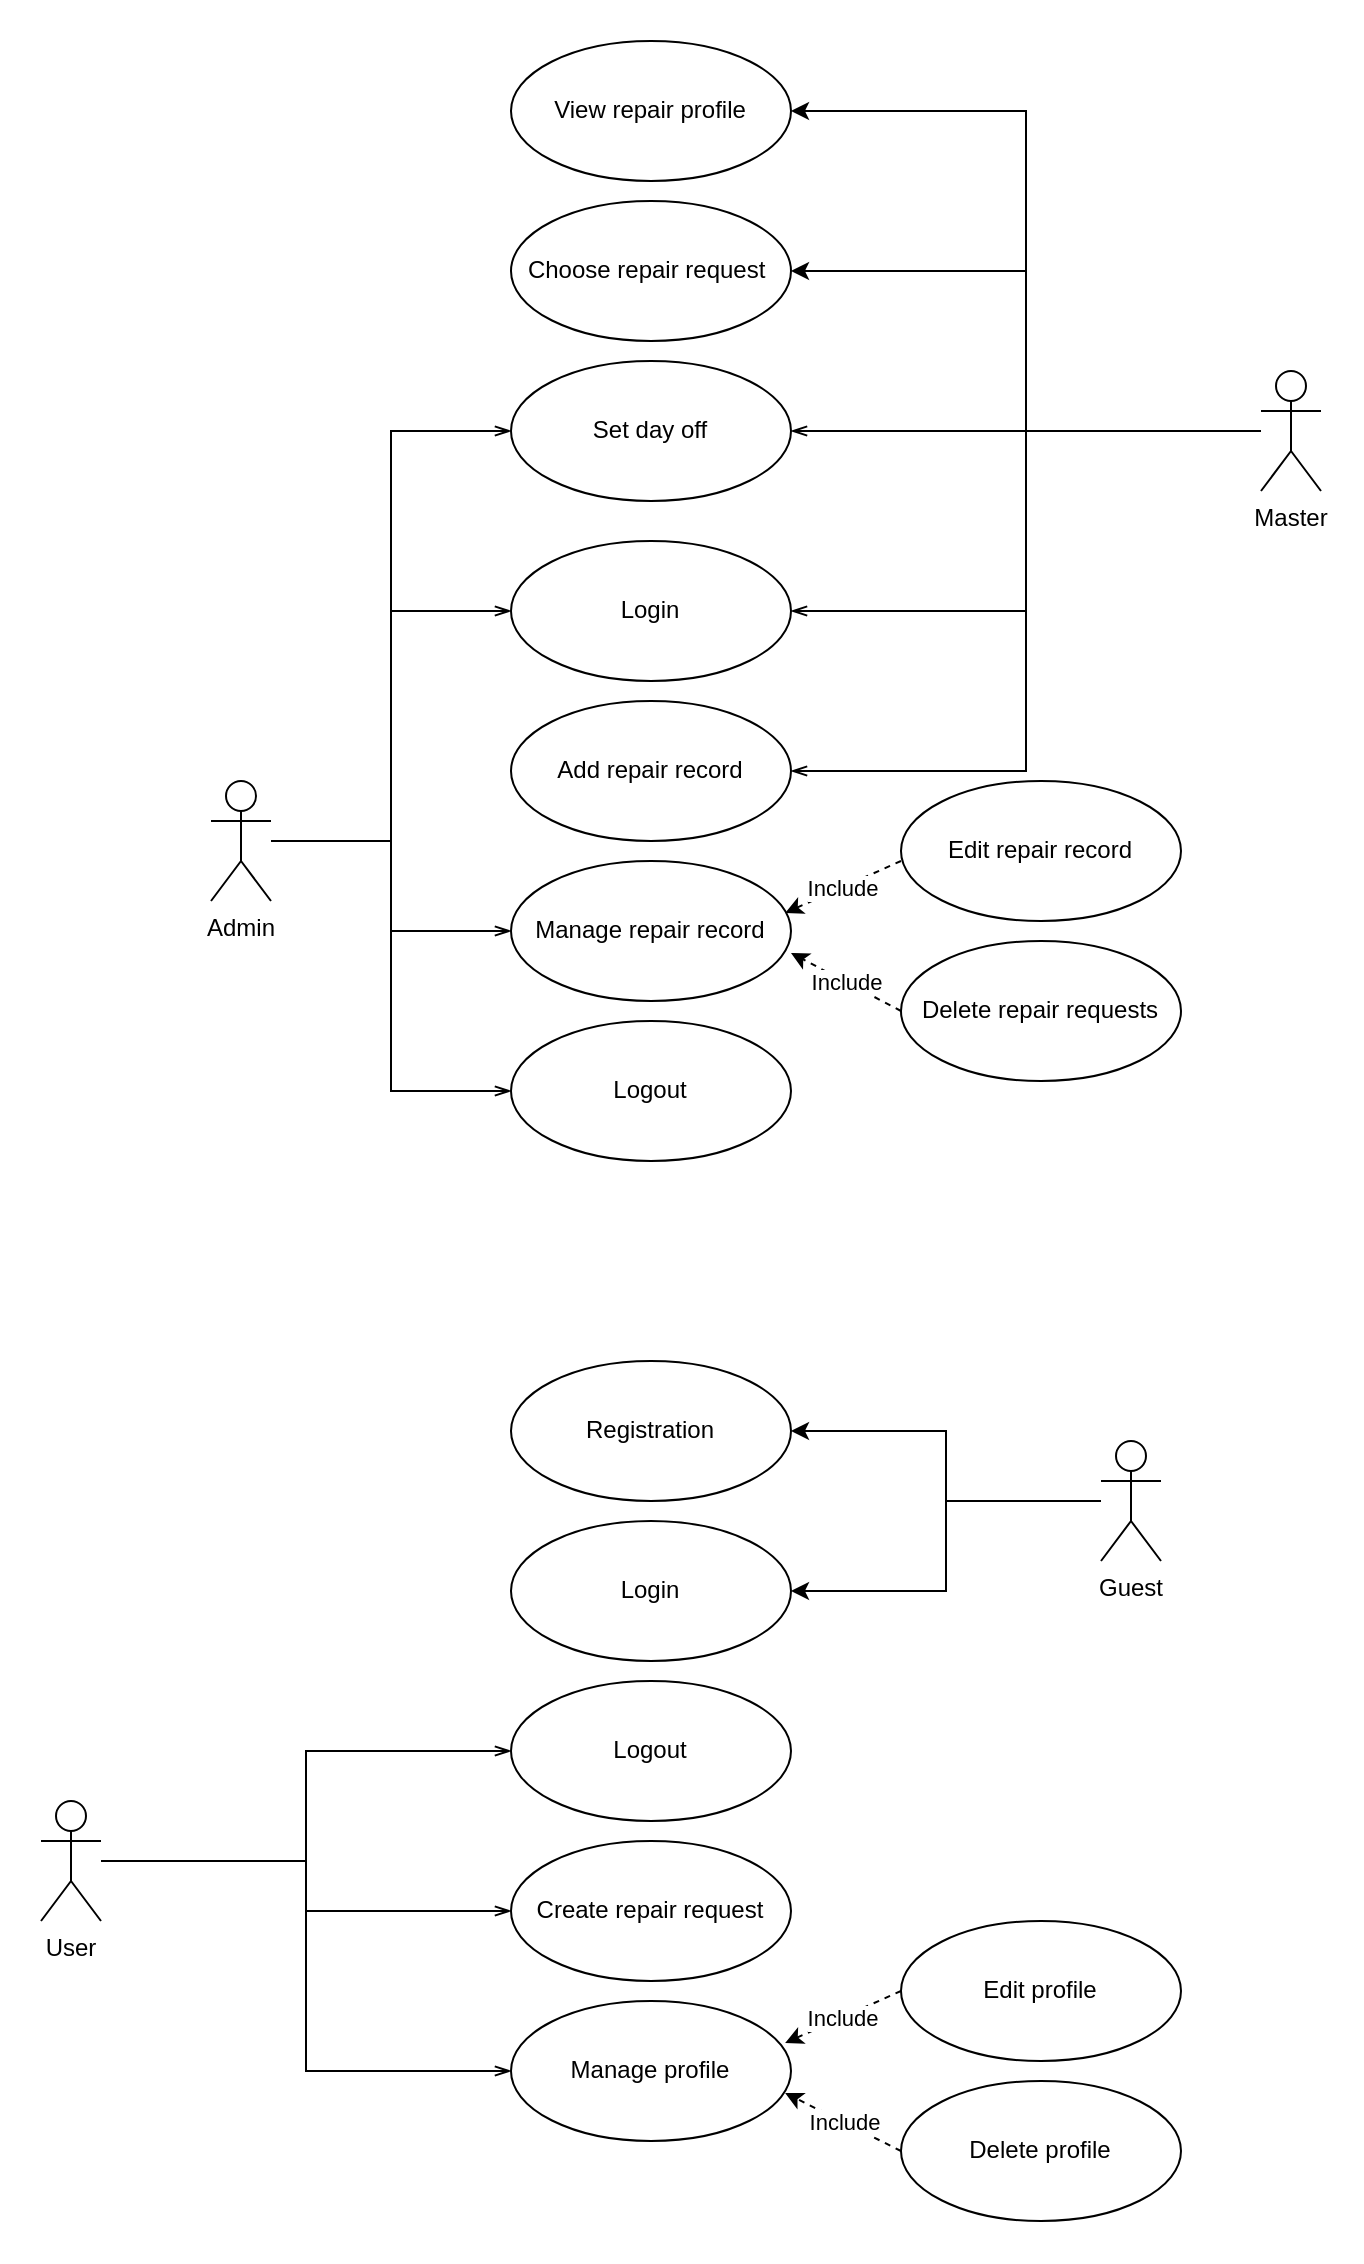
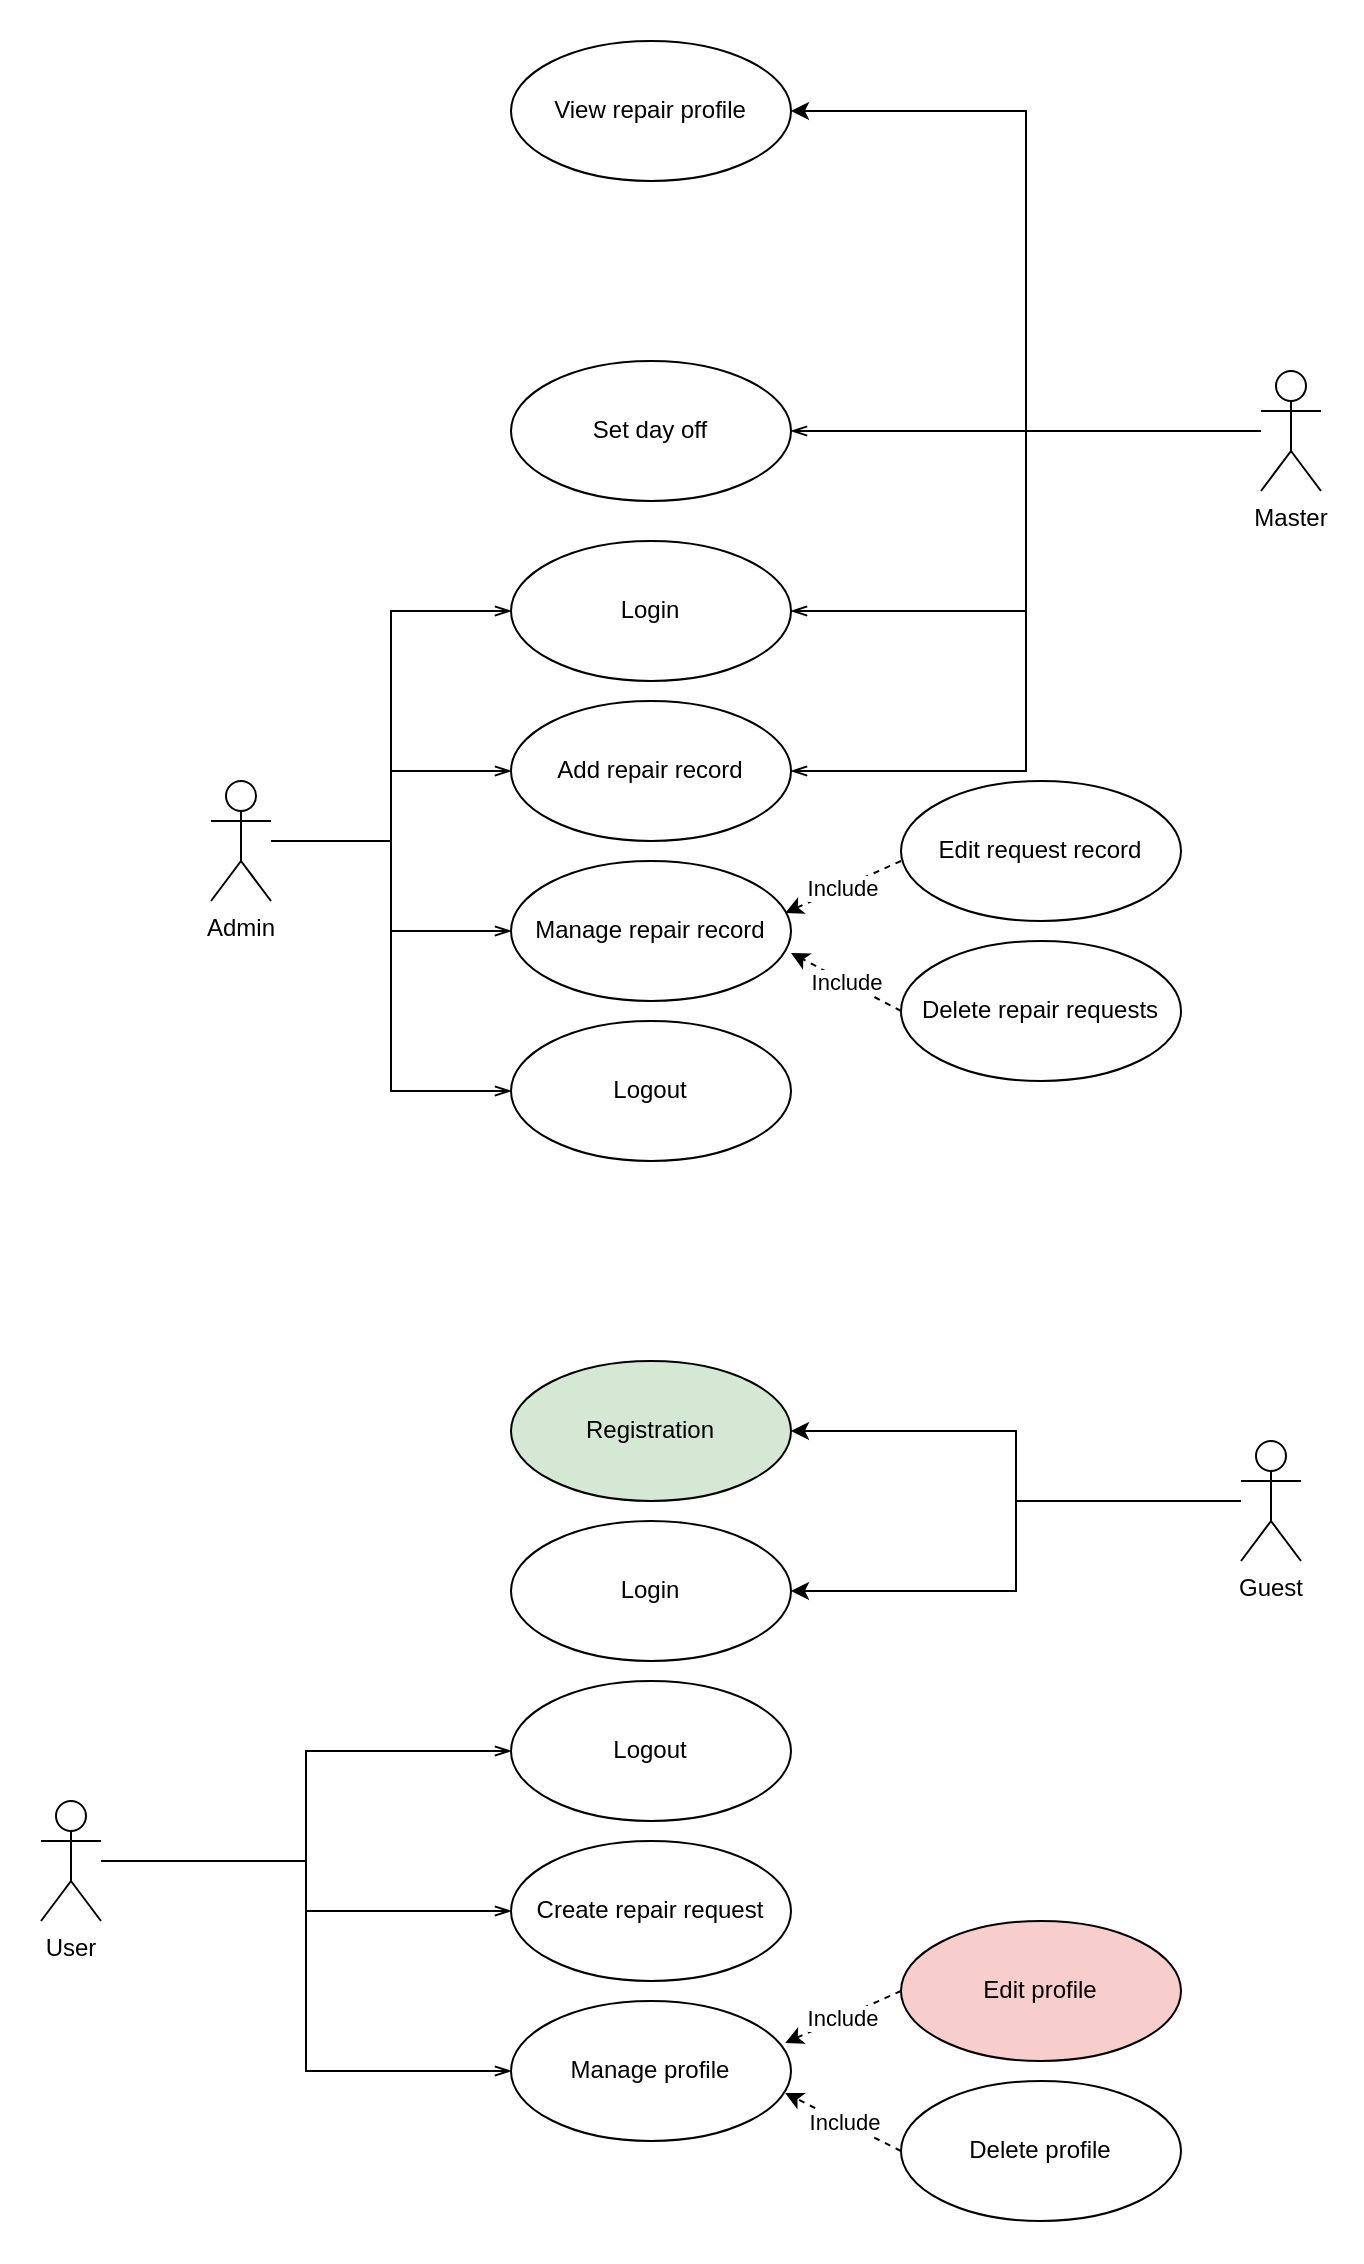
(651, 271) -> none
(913, 271) -> none
(391, 462) -> none
none -> (450, 771)
(1041, 851) -> (1041, 851)
(651, 1431) -> (651, 1431)
(1131, 1501) -> (1271, 1501)
(1041, 1991) -> (1041, 1991)
